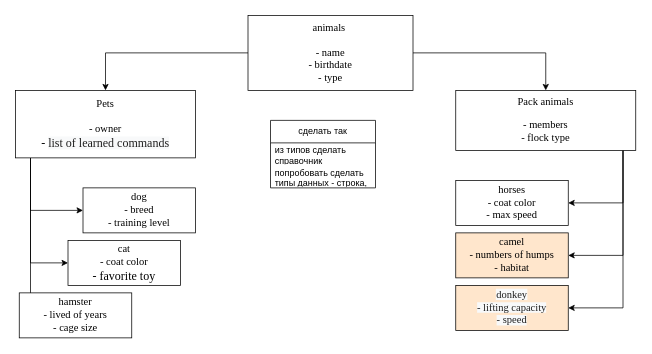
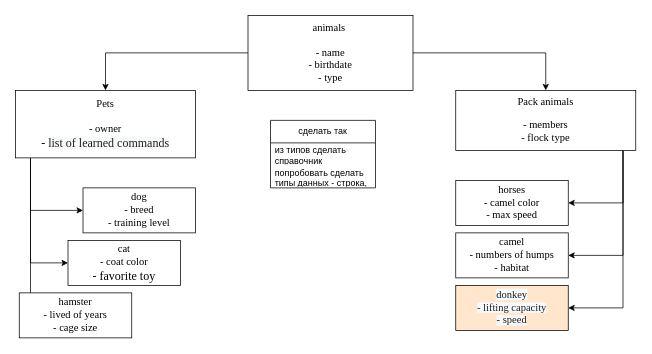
(512, 203) -> (512, 203)
(512, 255) -> (512, 255)
